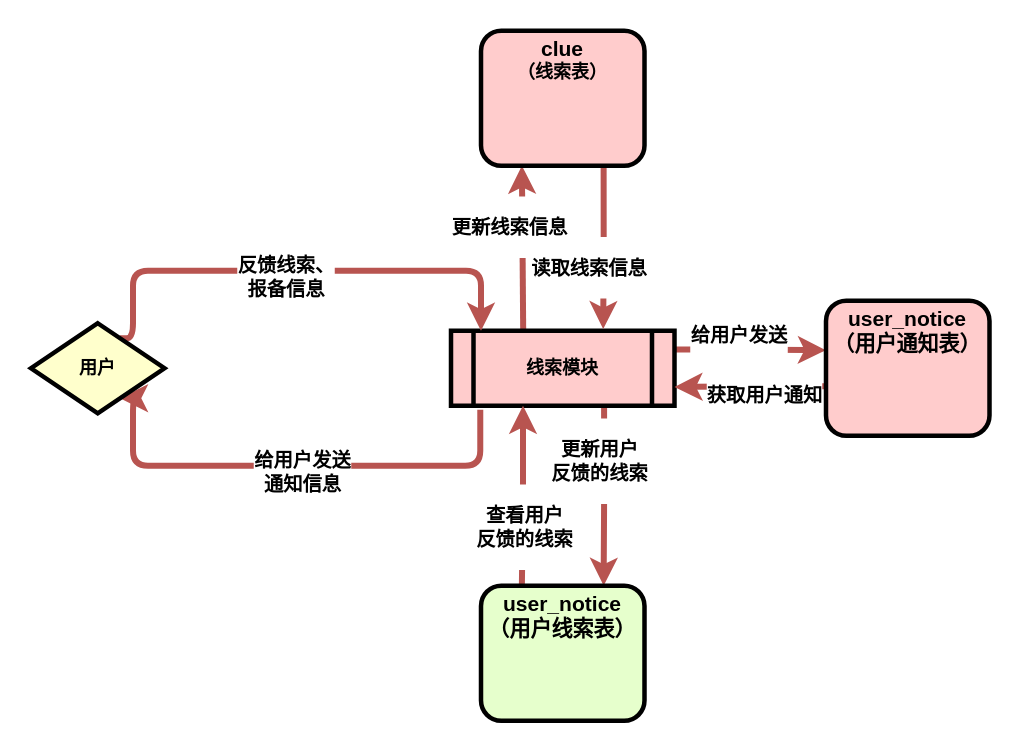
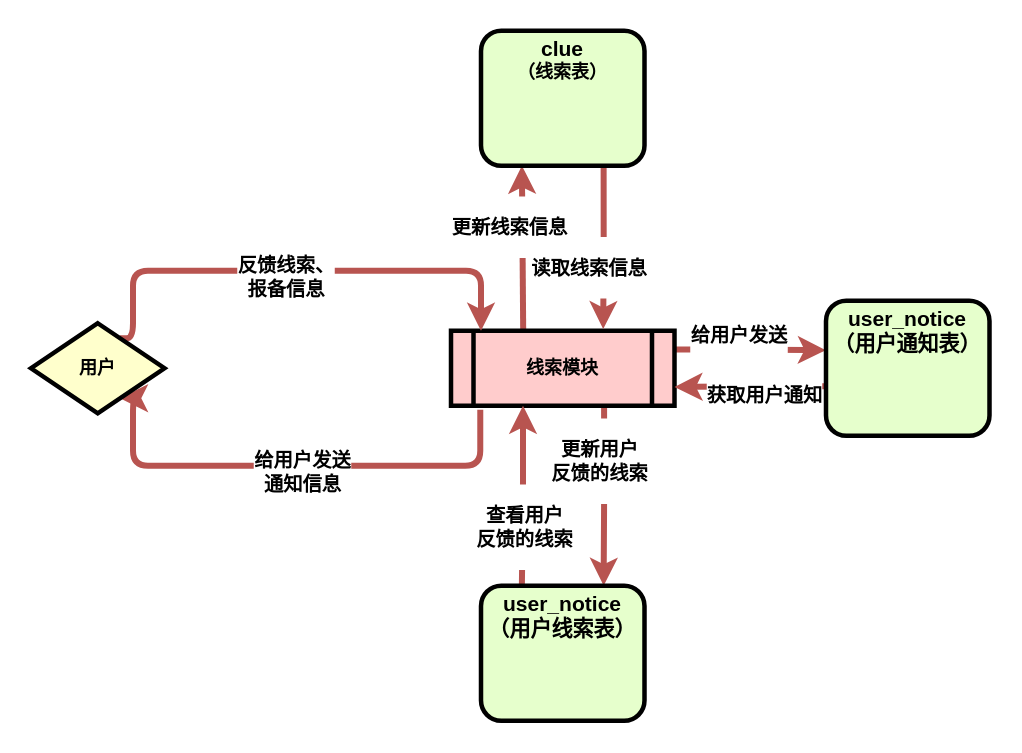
(563, 98) -> (563, 98)
(908, 368) -> (908, 368)
